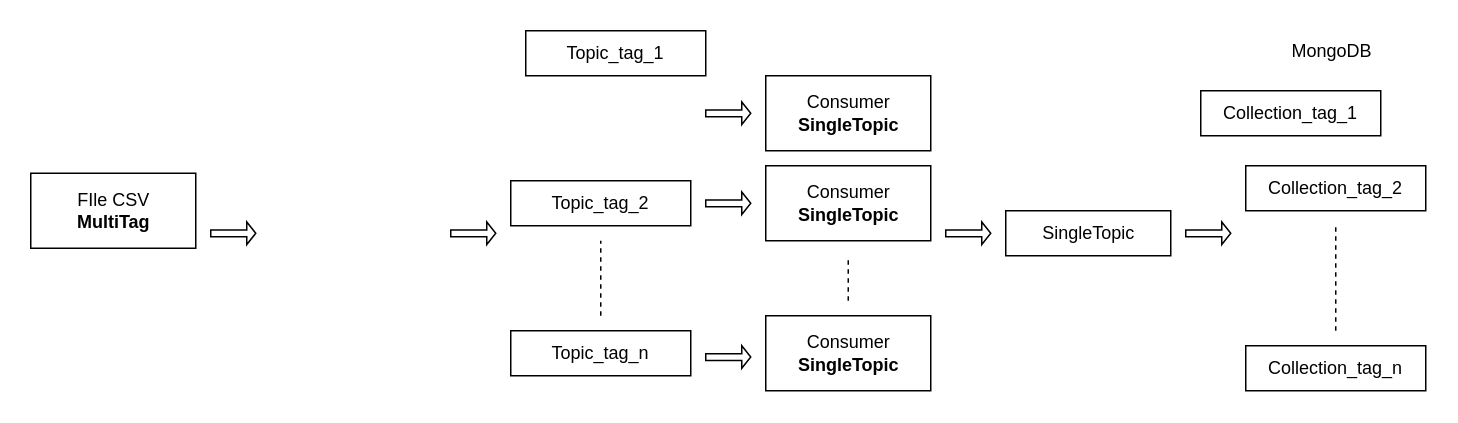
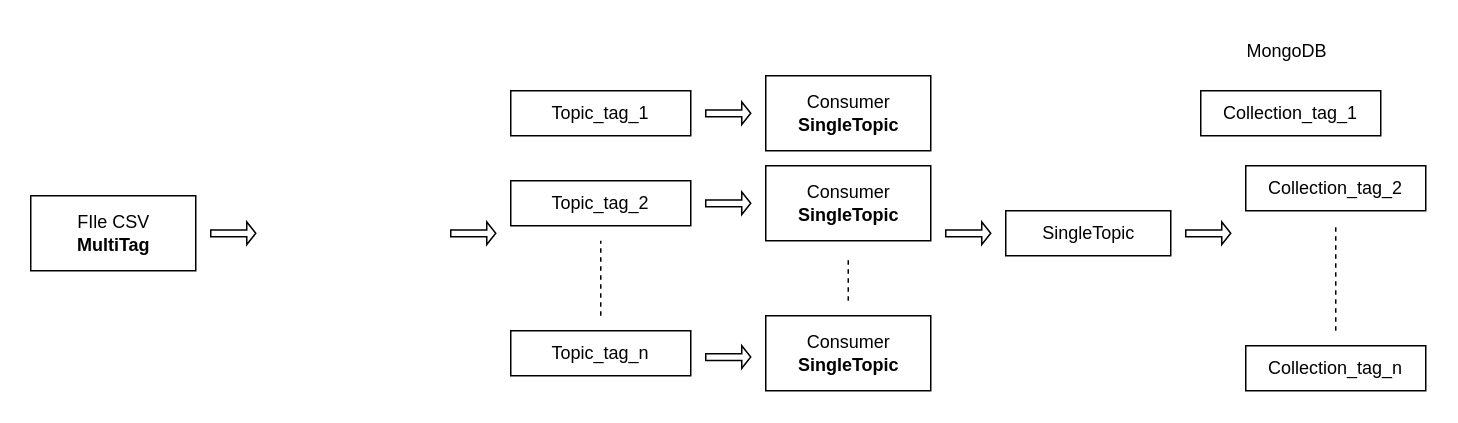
(616, 53) -> (601, 113)
(1336, 53) -> (1291, 53)
(113, 211) -> (113, 233)
